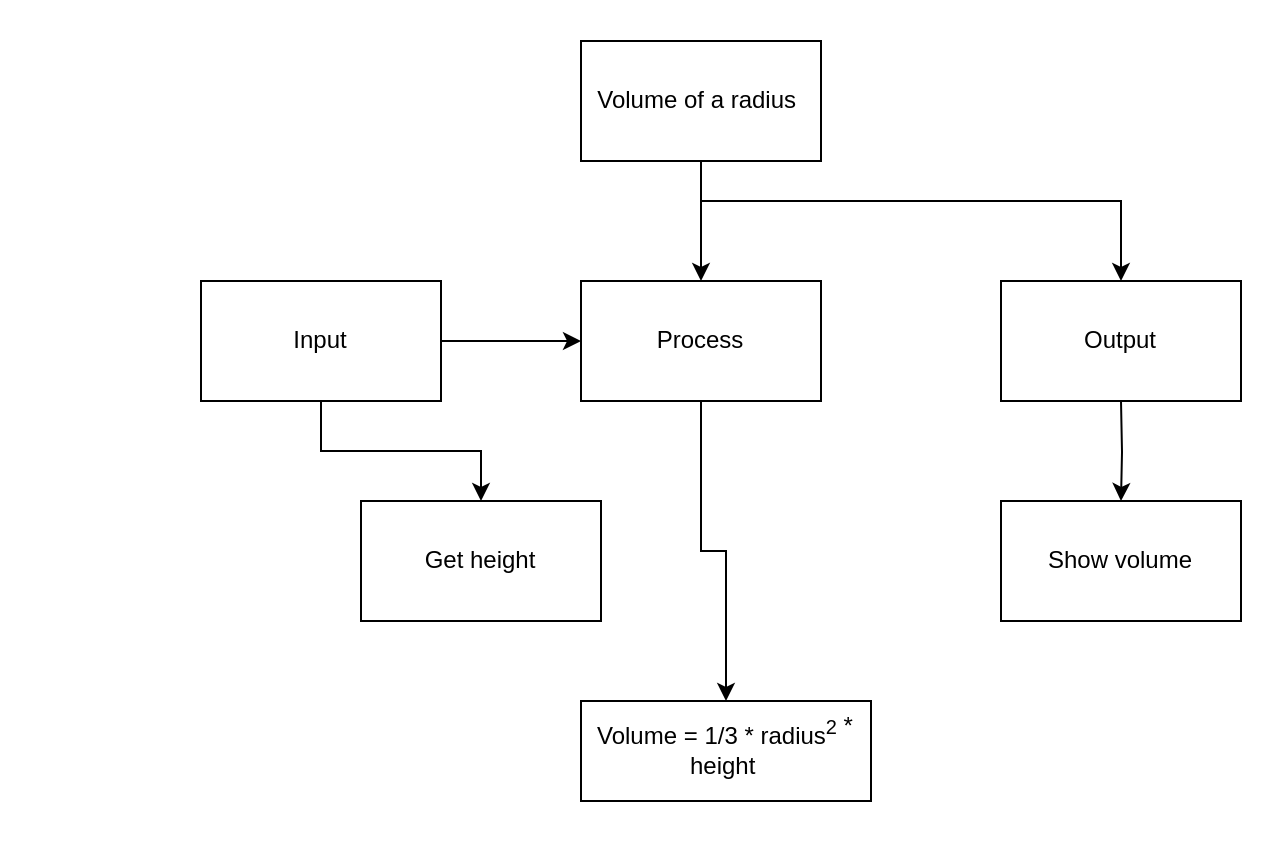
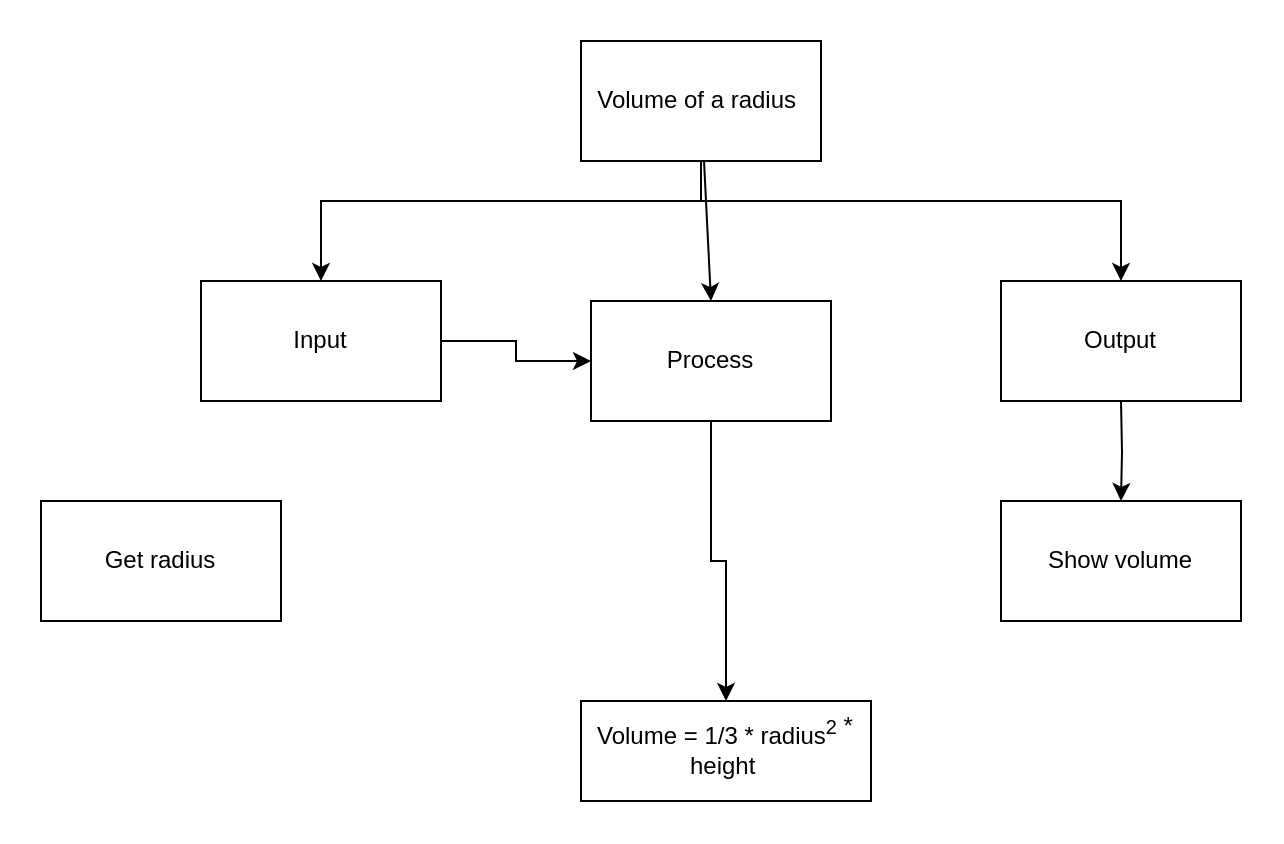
none -> (476, 201)
(701, 341) -> (711, 361)
(394, 451) -> none
none -> (161, 561)
(481, 561) -> none
